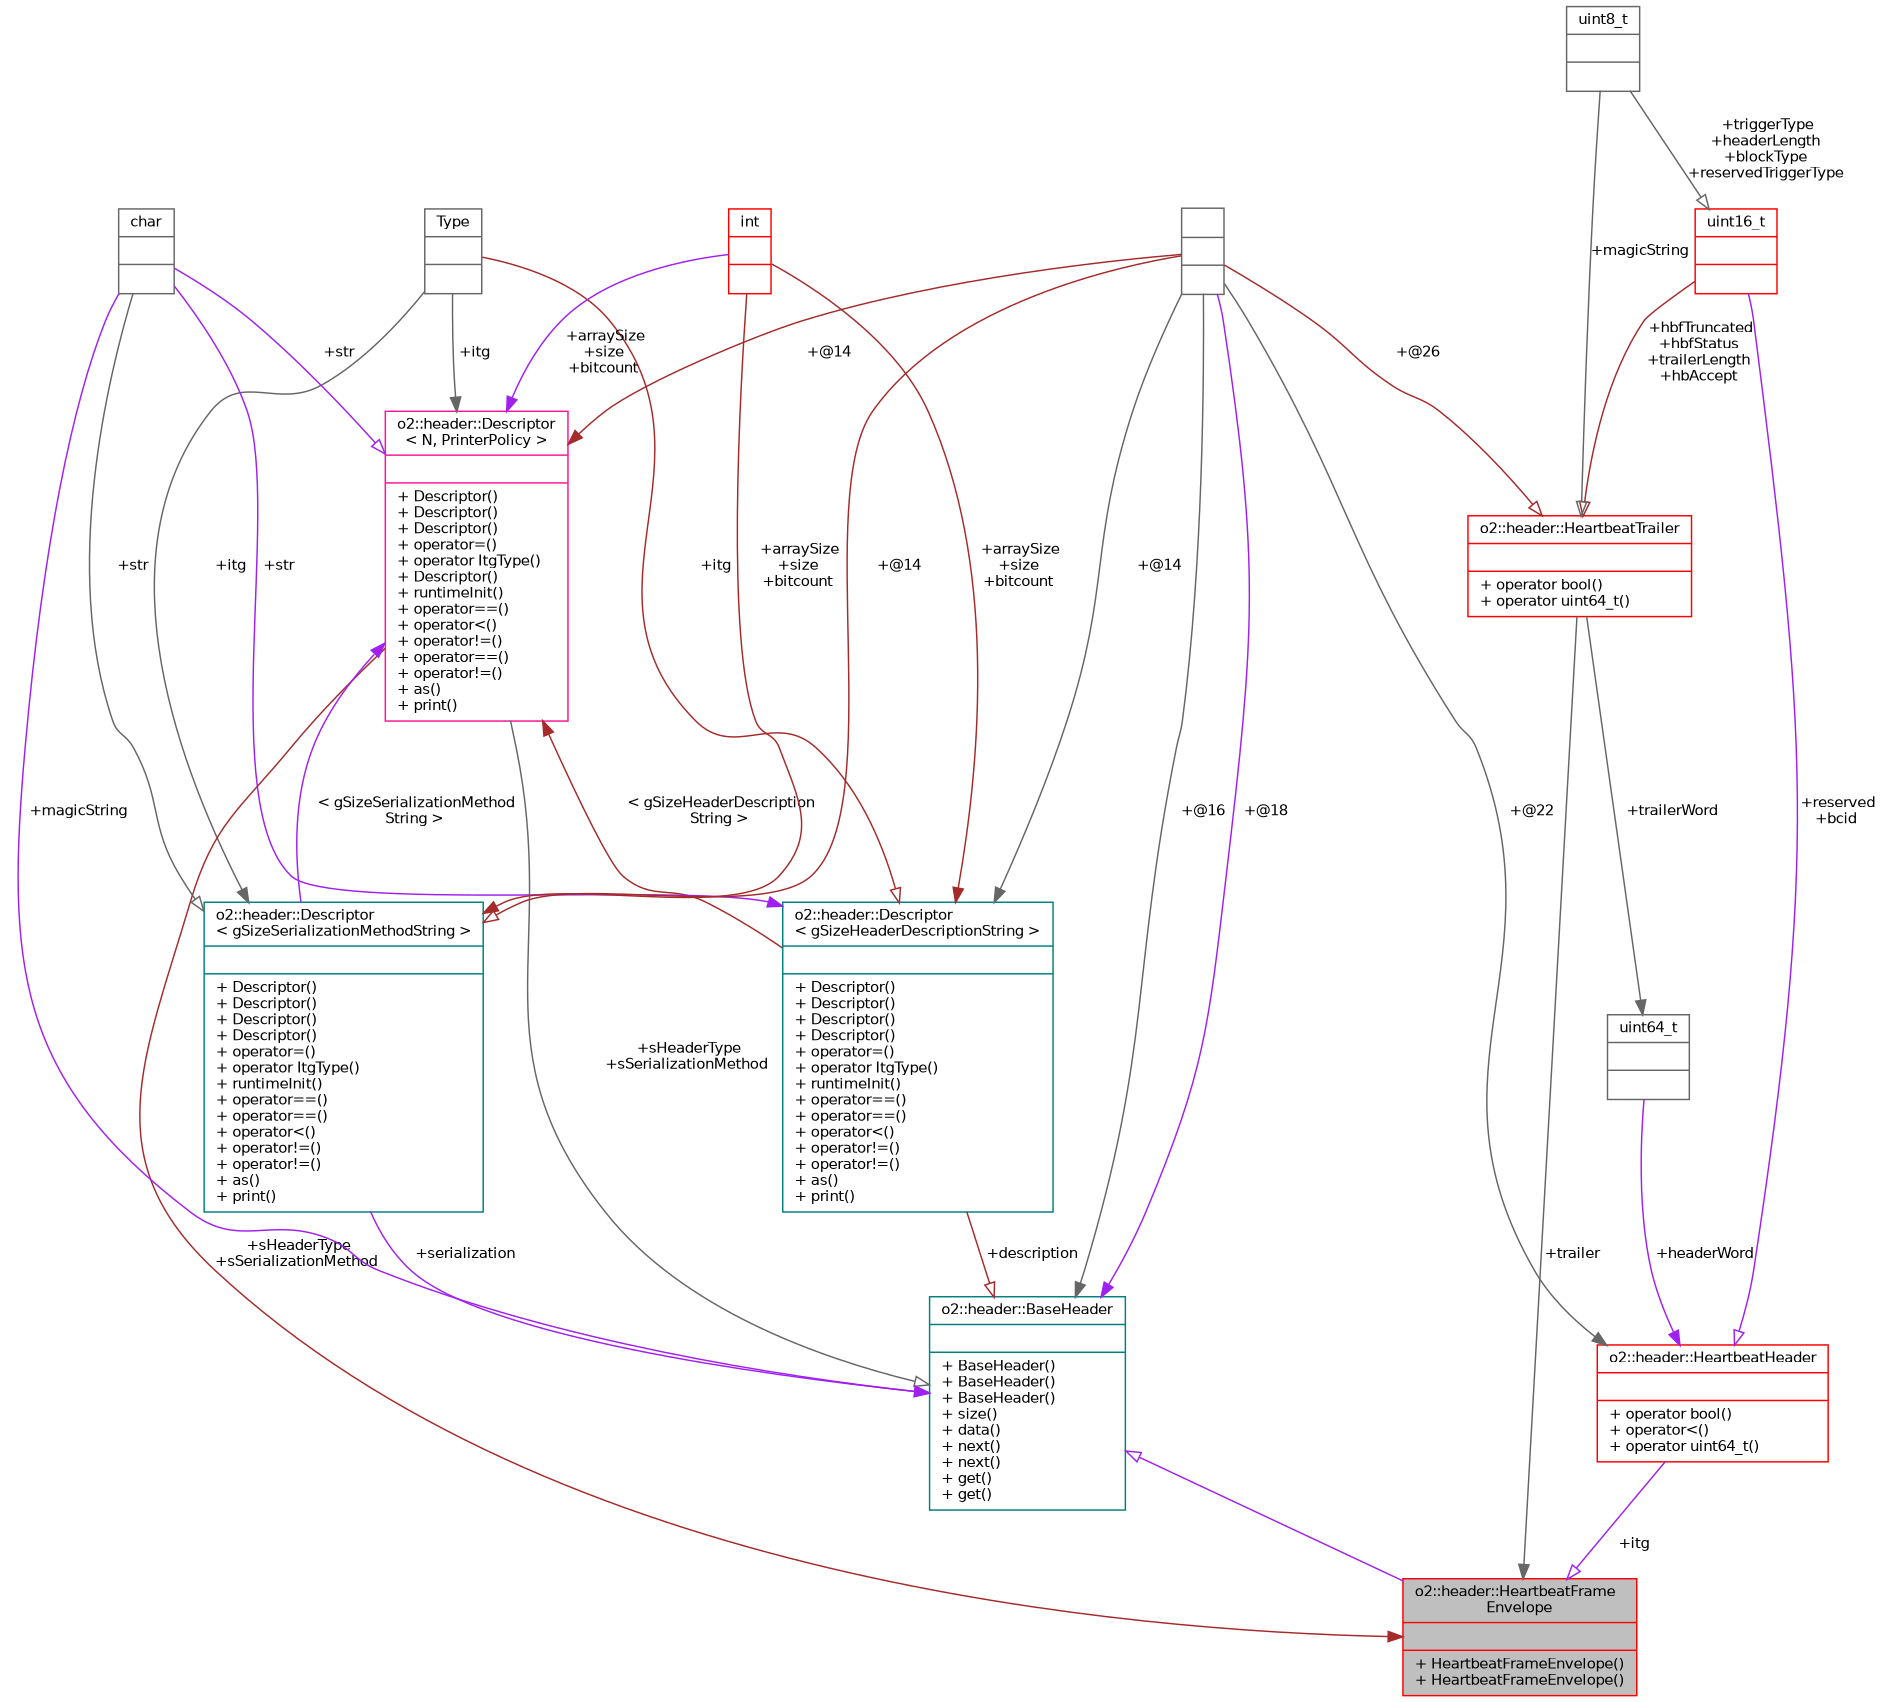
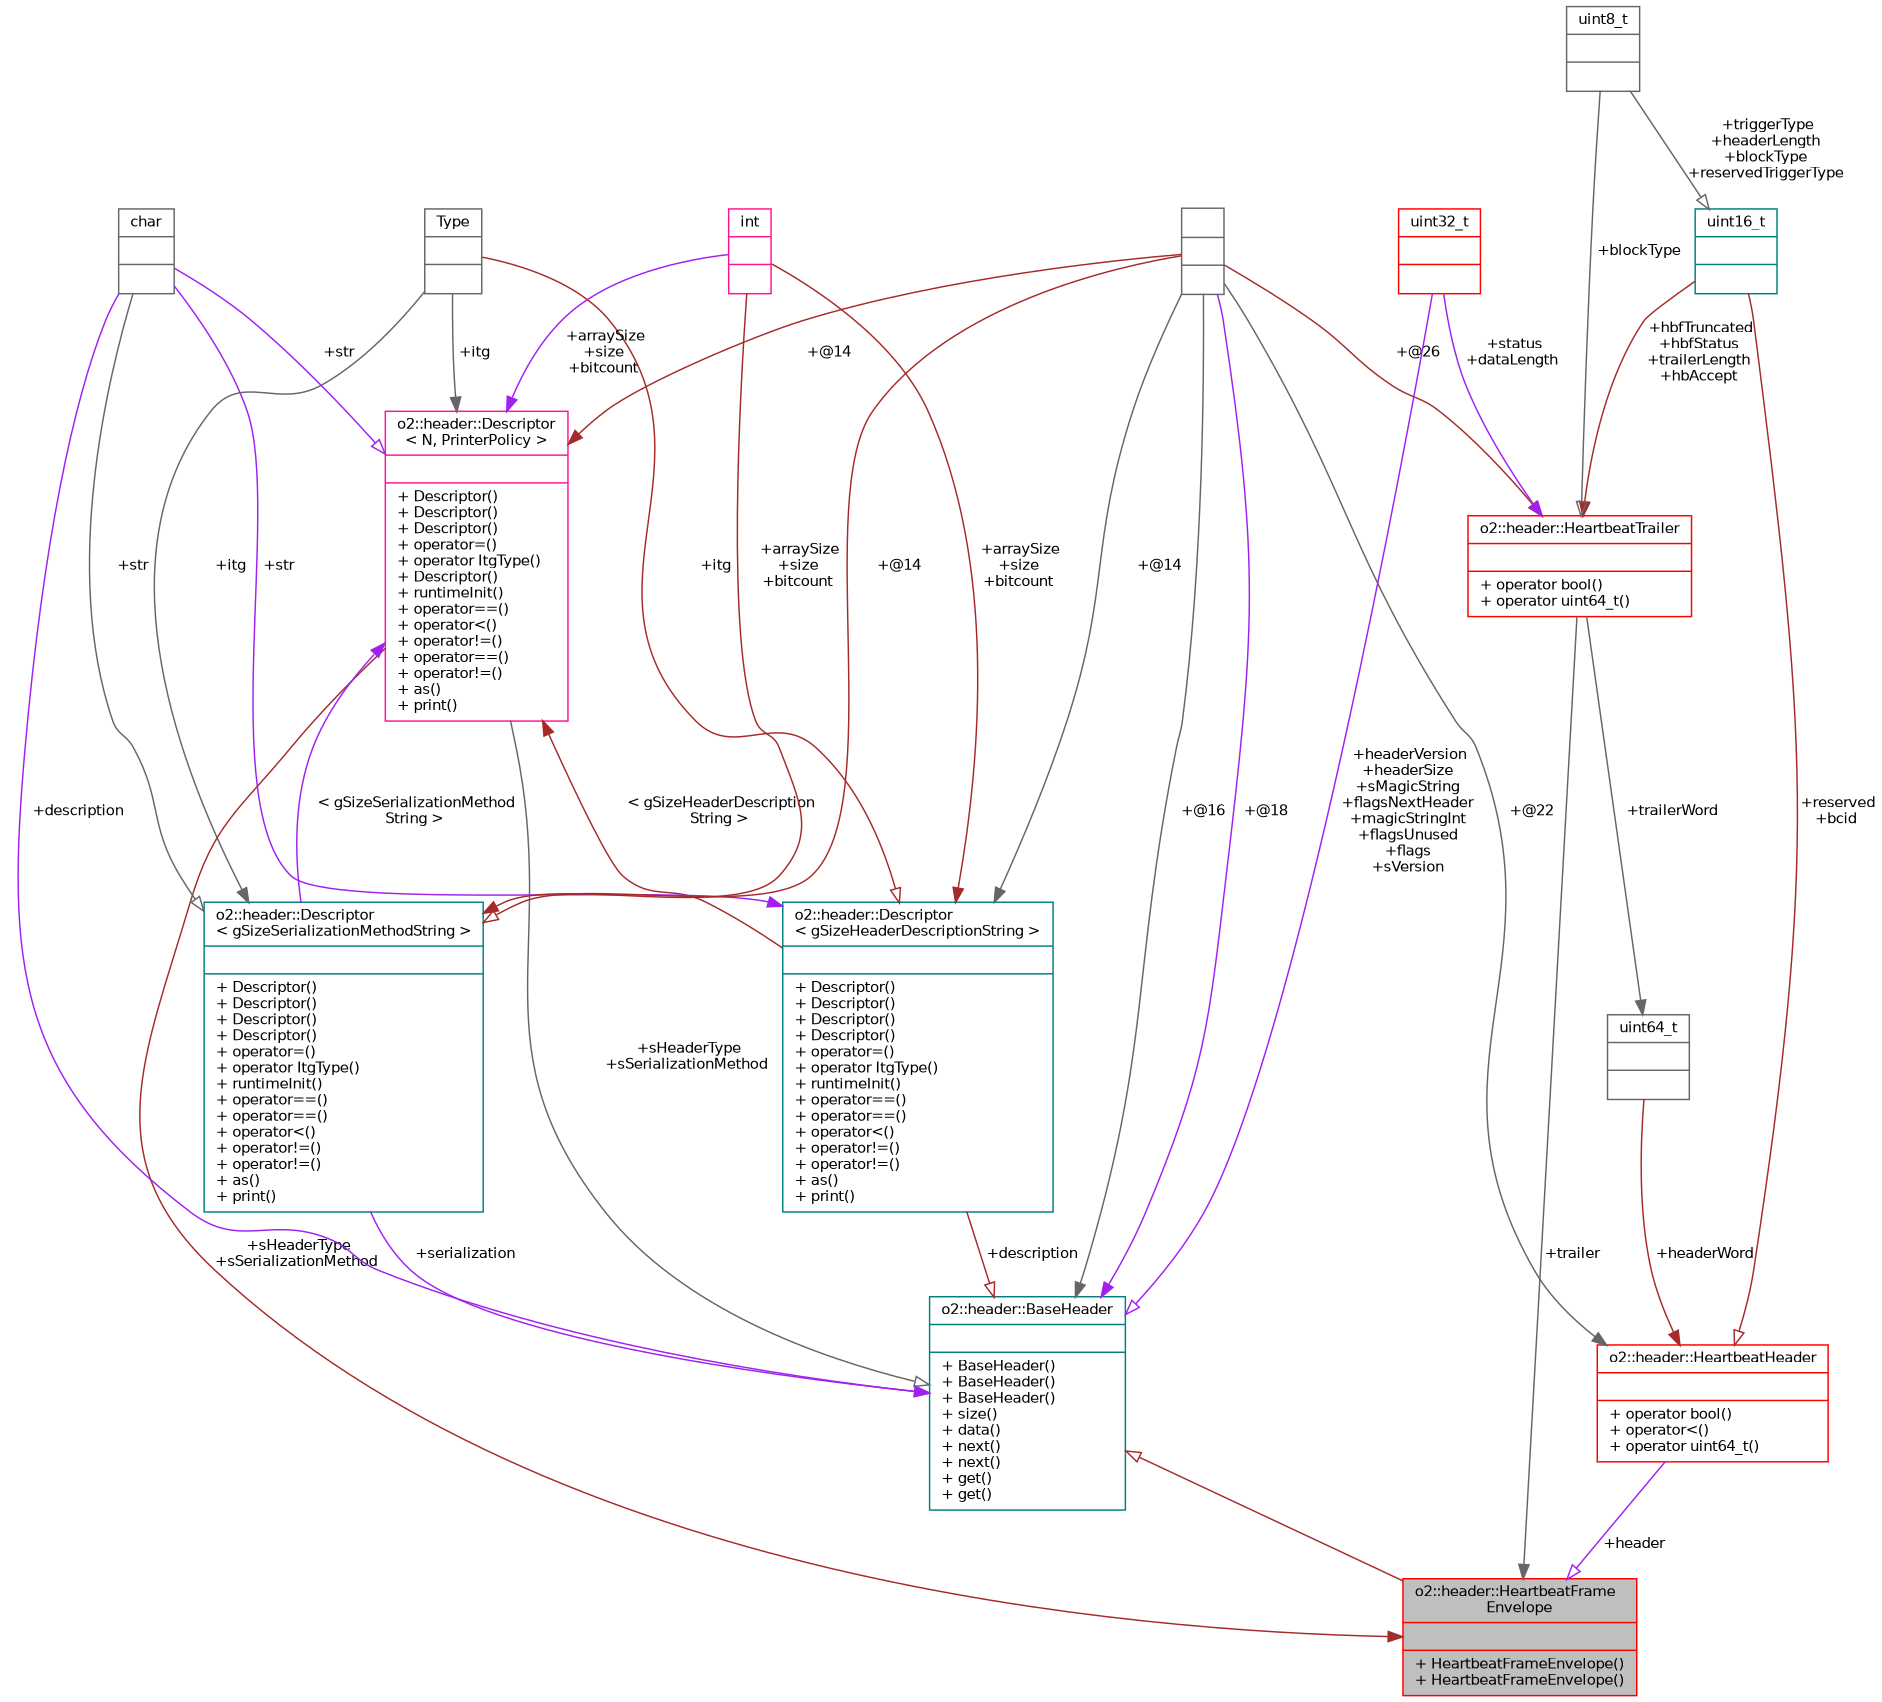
(750, 251) -> (750, 251)
none -> (1440, 251)
(1637, 251) -> (1637, 251)
(1736, 251) -> (1736, 251)
(1615, 377) -> (1615, 377)
(76, 812) -> (76, 812)
(1797, 813) -> (1797, 813)
(1643, 1218) -> (1643, 1218)
(1271, 1519) -> (1271, 1519)
(1632, 1544) -> (1632, 1544)
